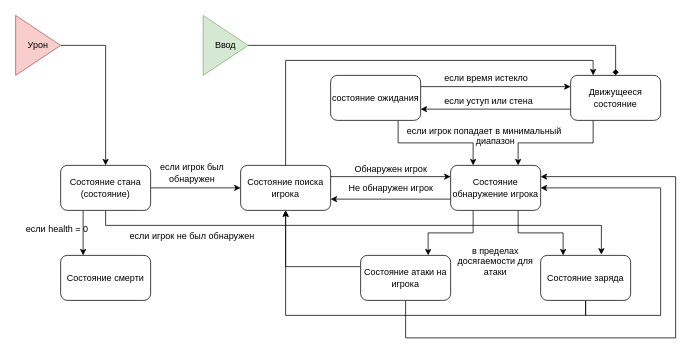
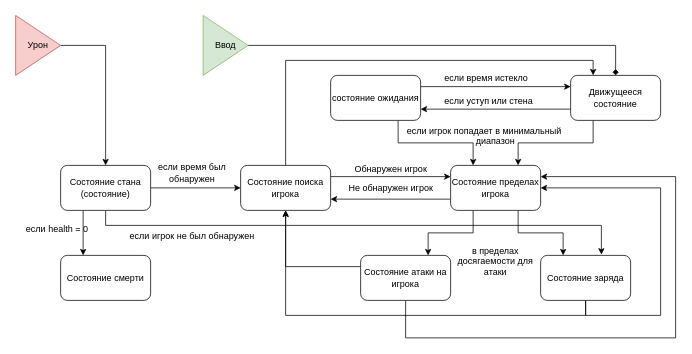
(192, 173) -> (192, 173)
(495, 188) -> (495, 188)
